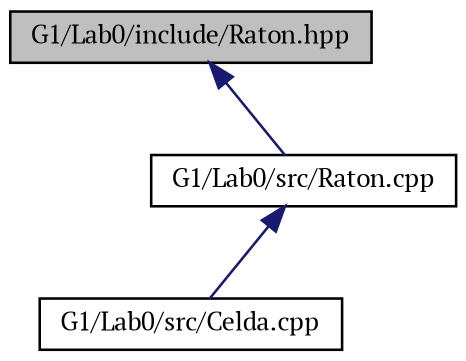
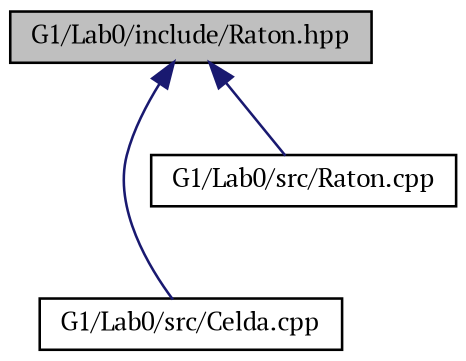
(239, 263) -> (125, 194)
